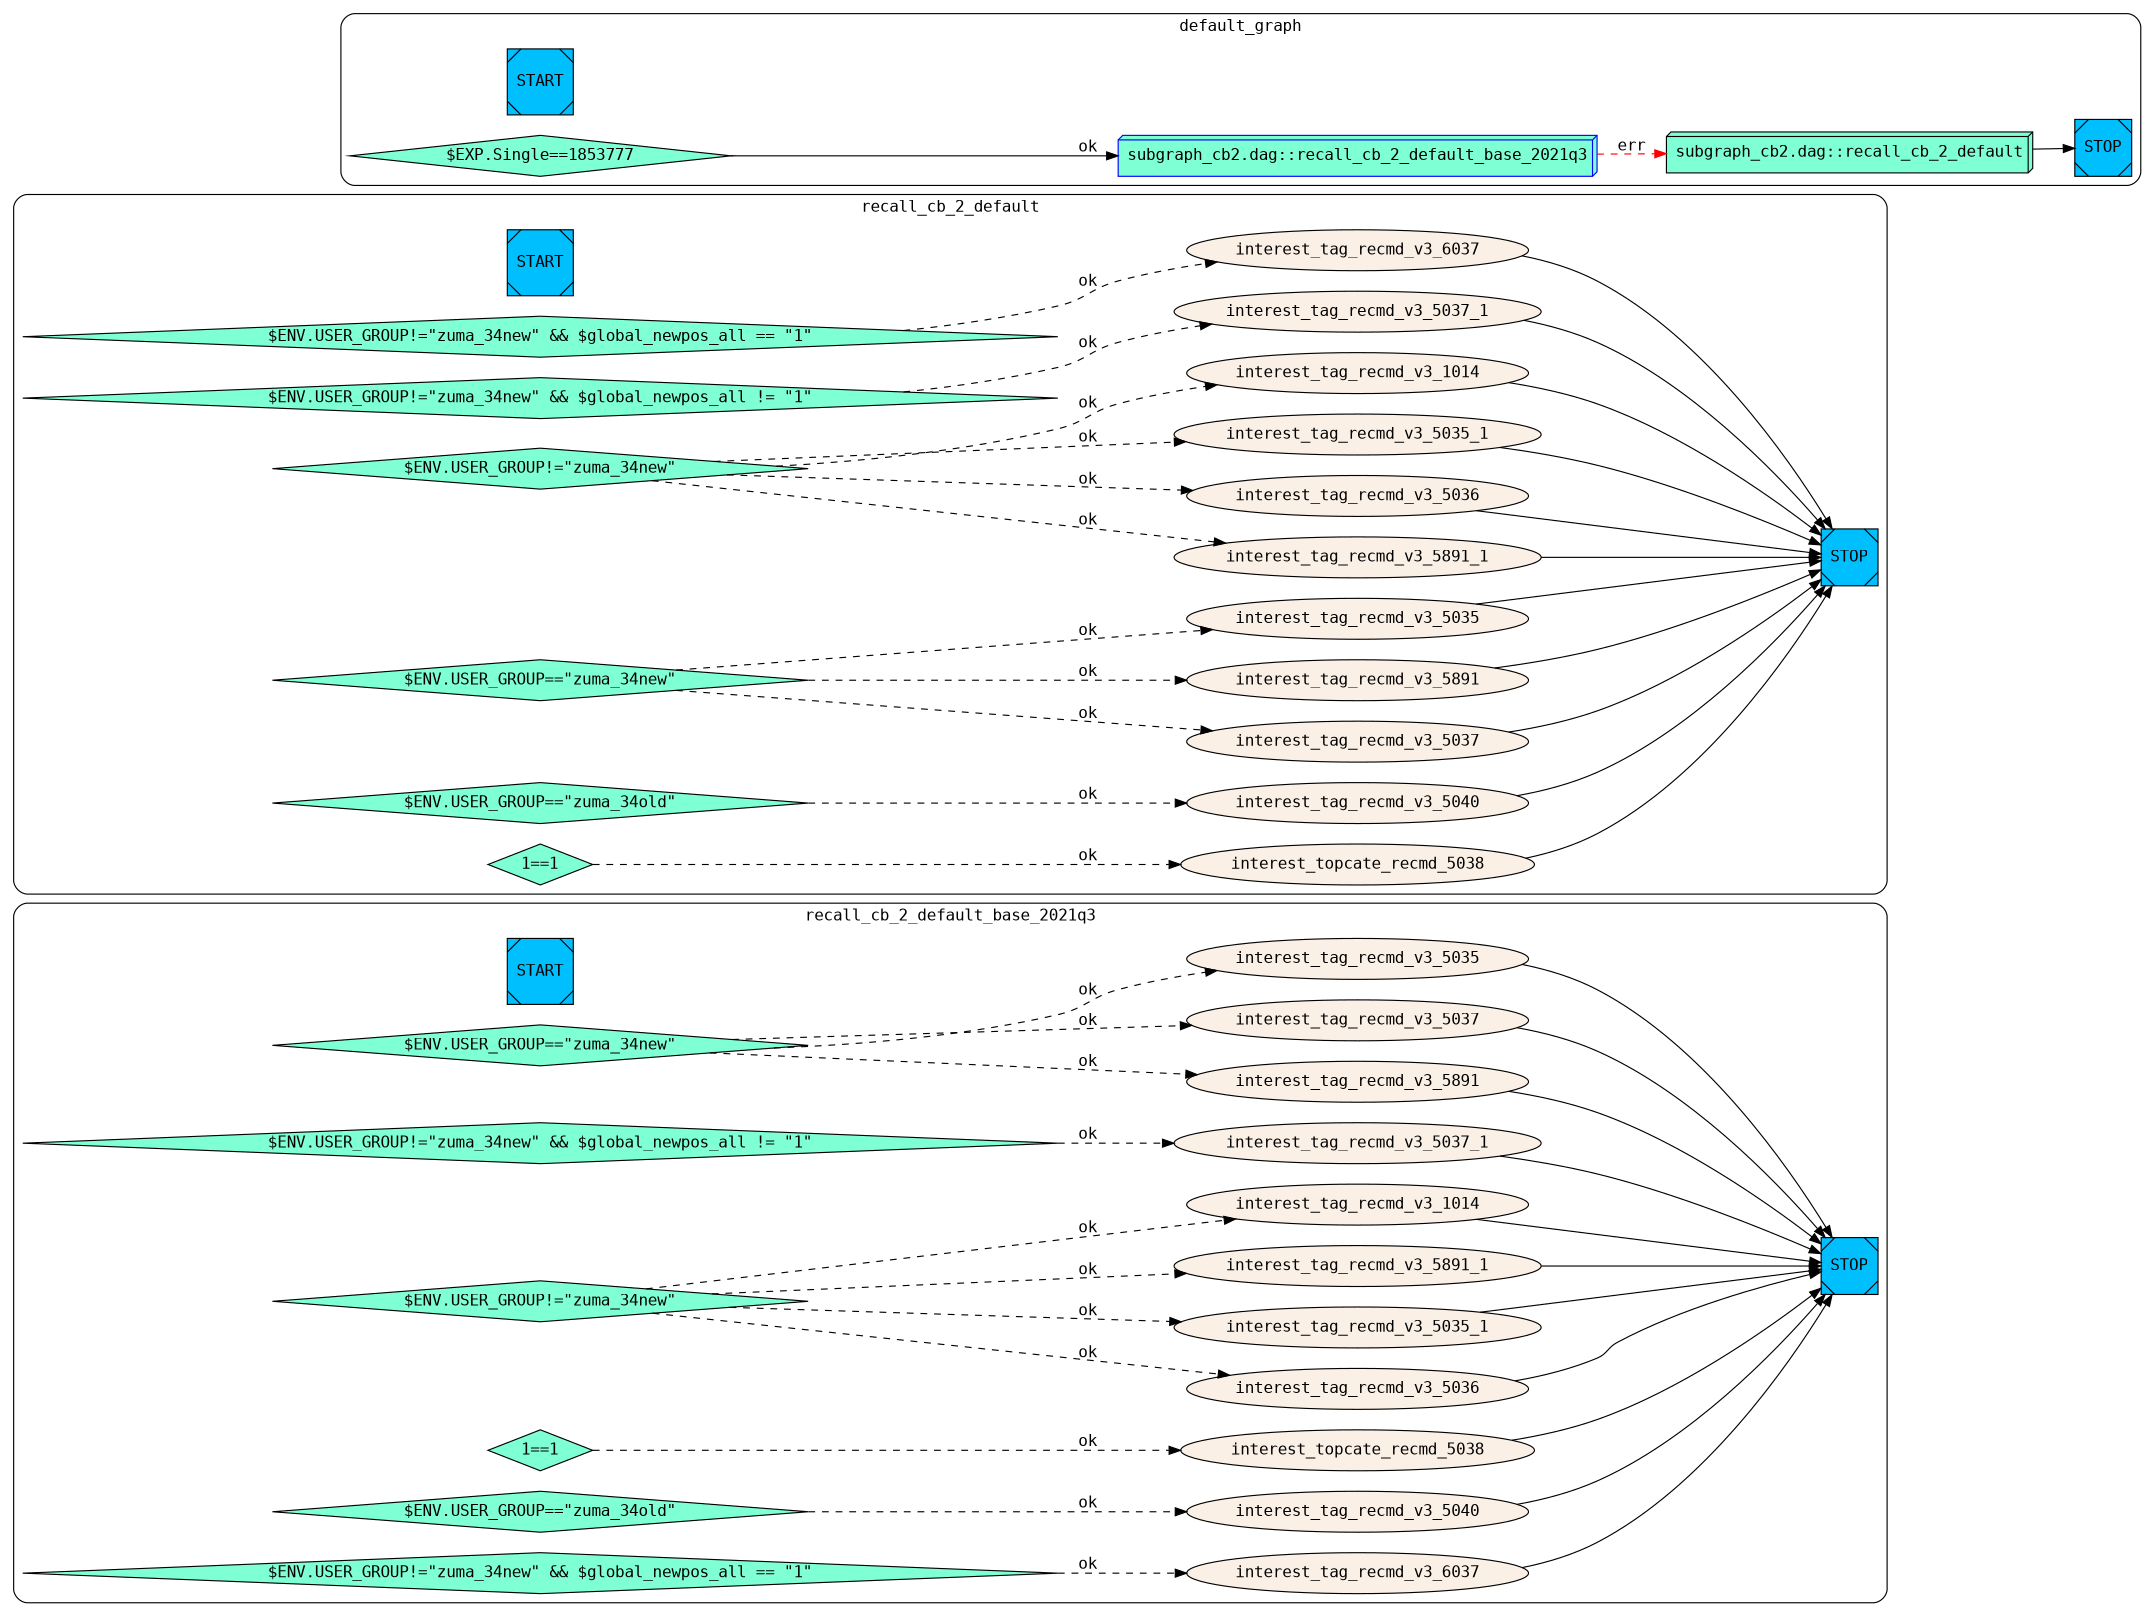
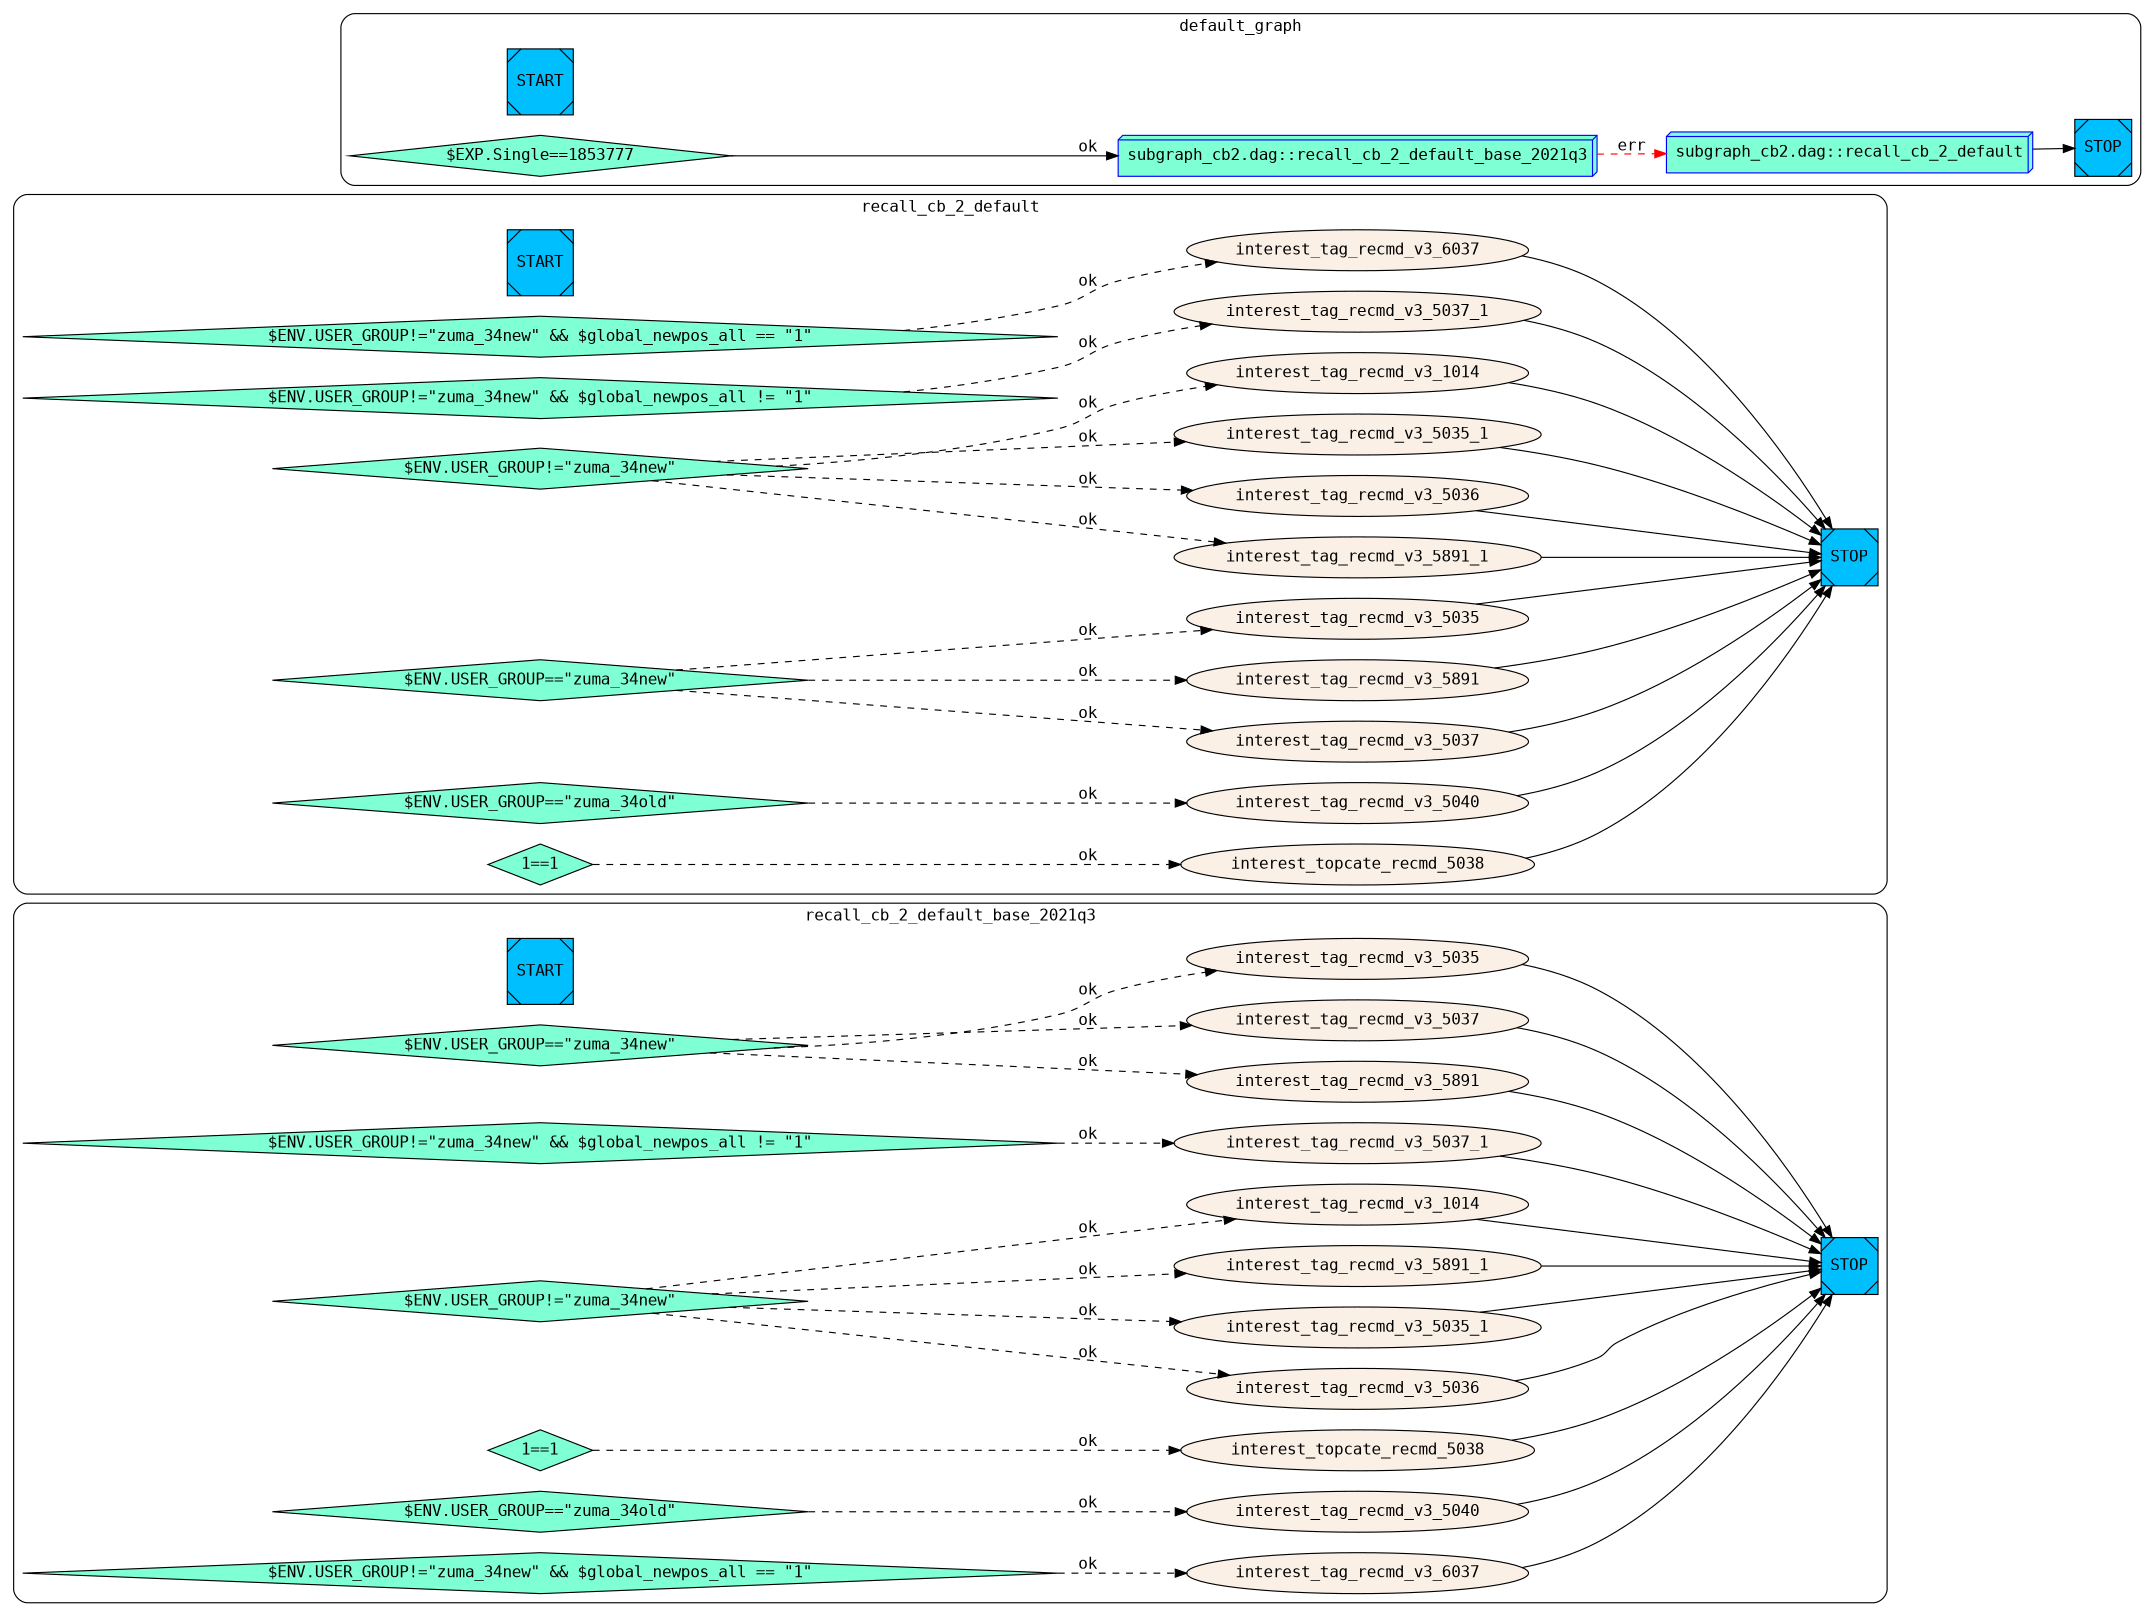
(1850, 152) -> (1850, 152)
